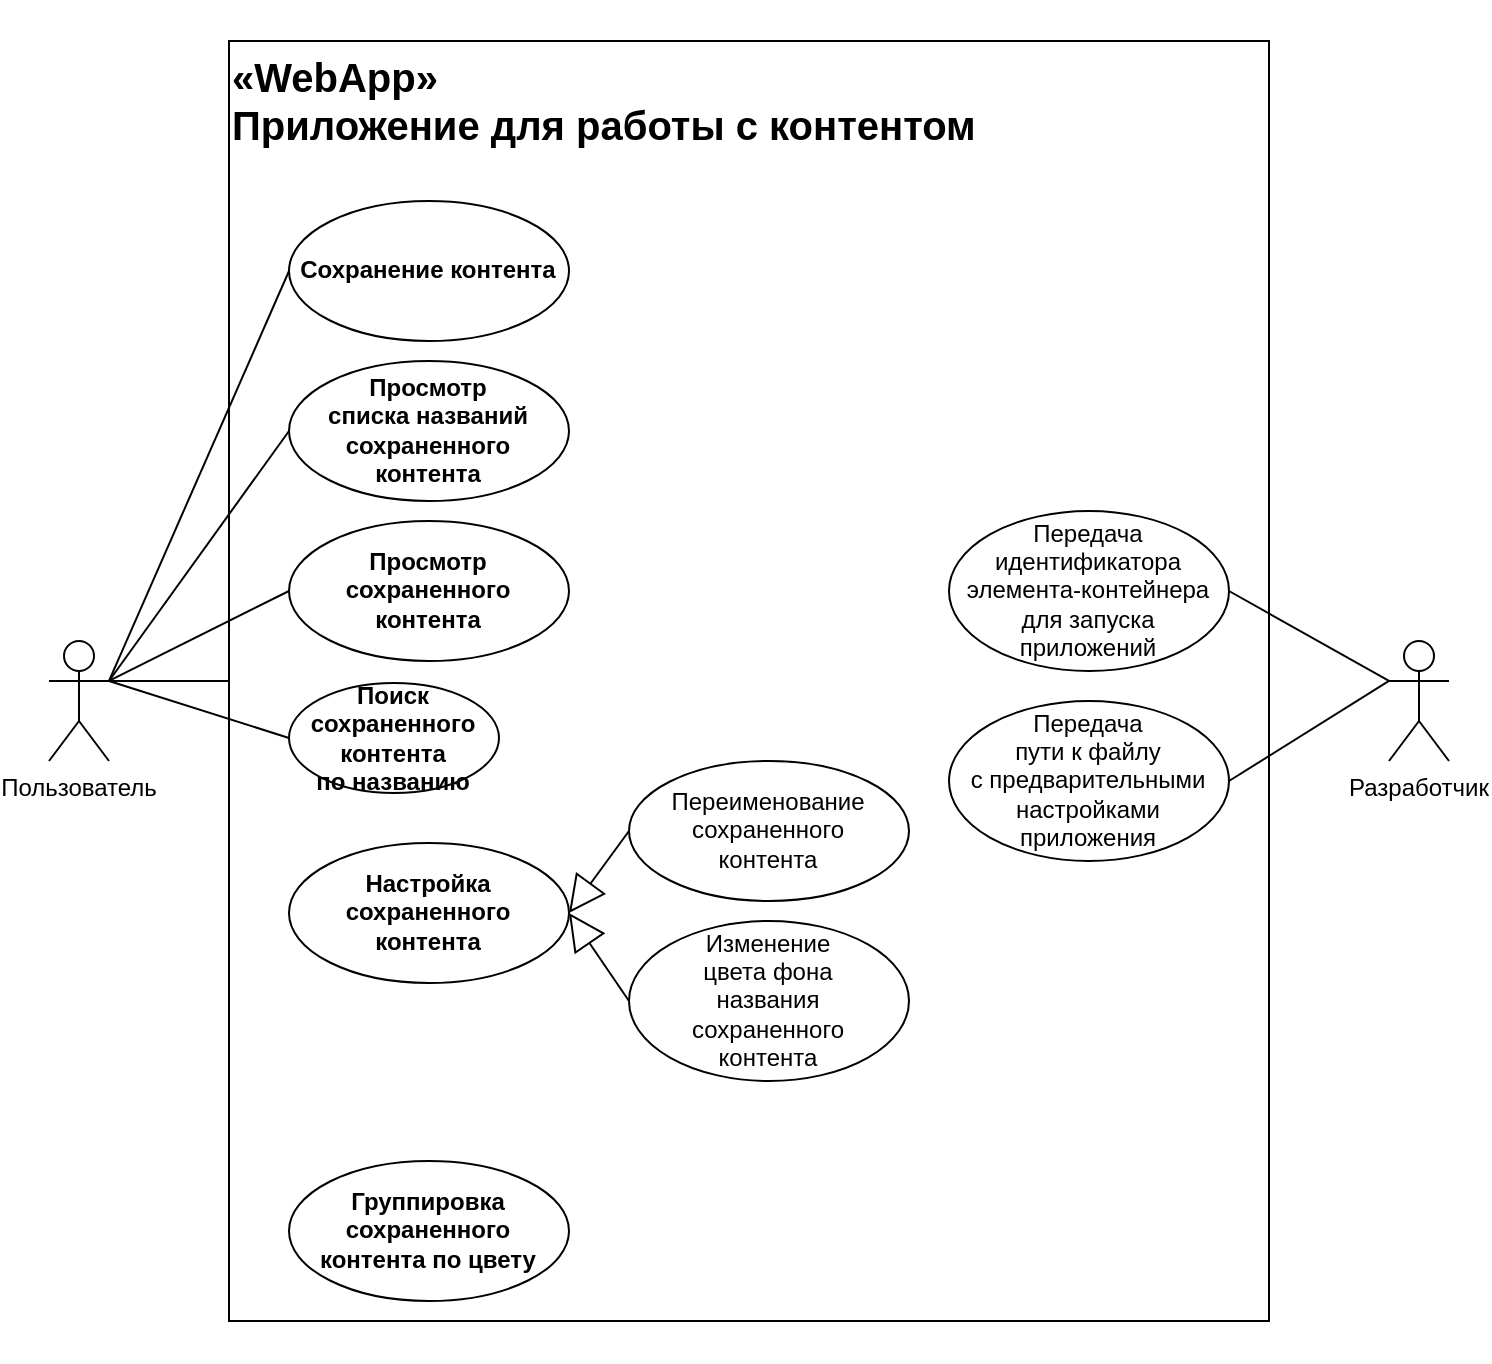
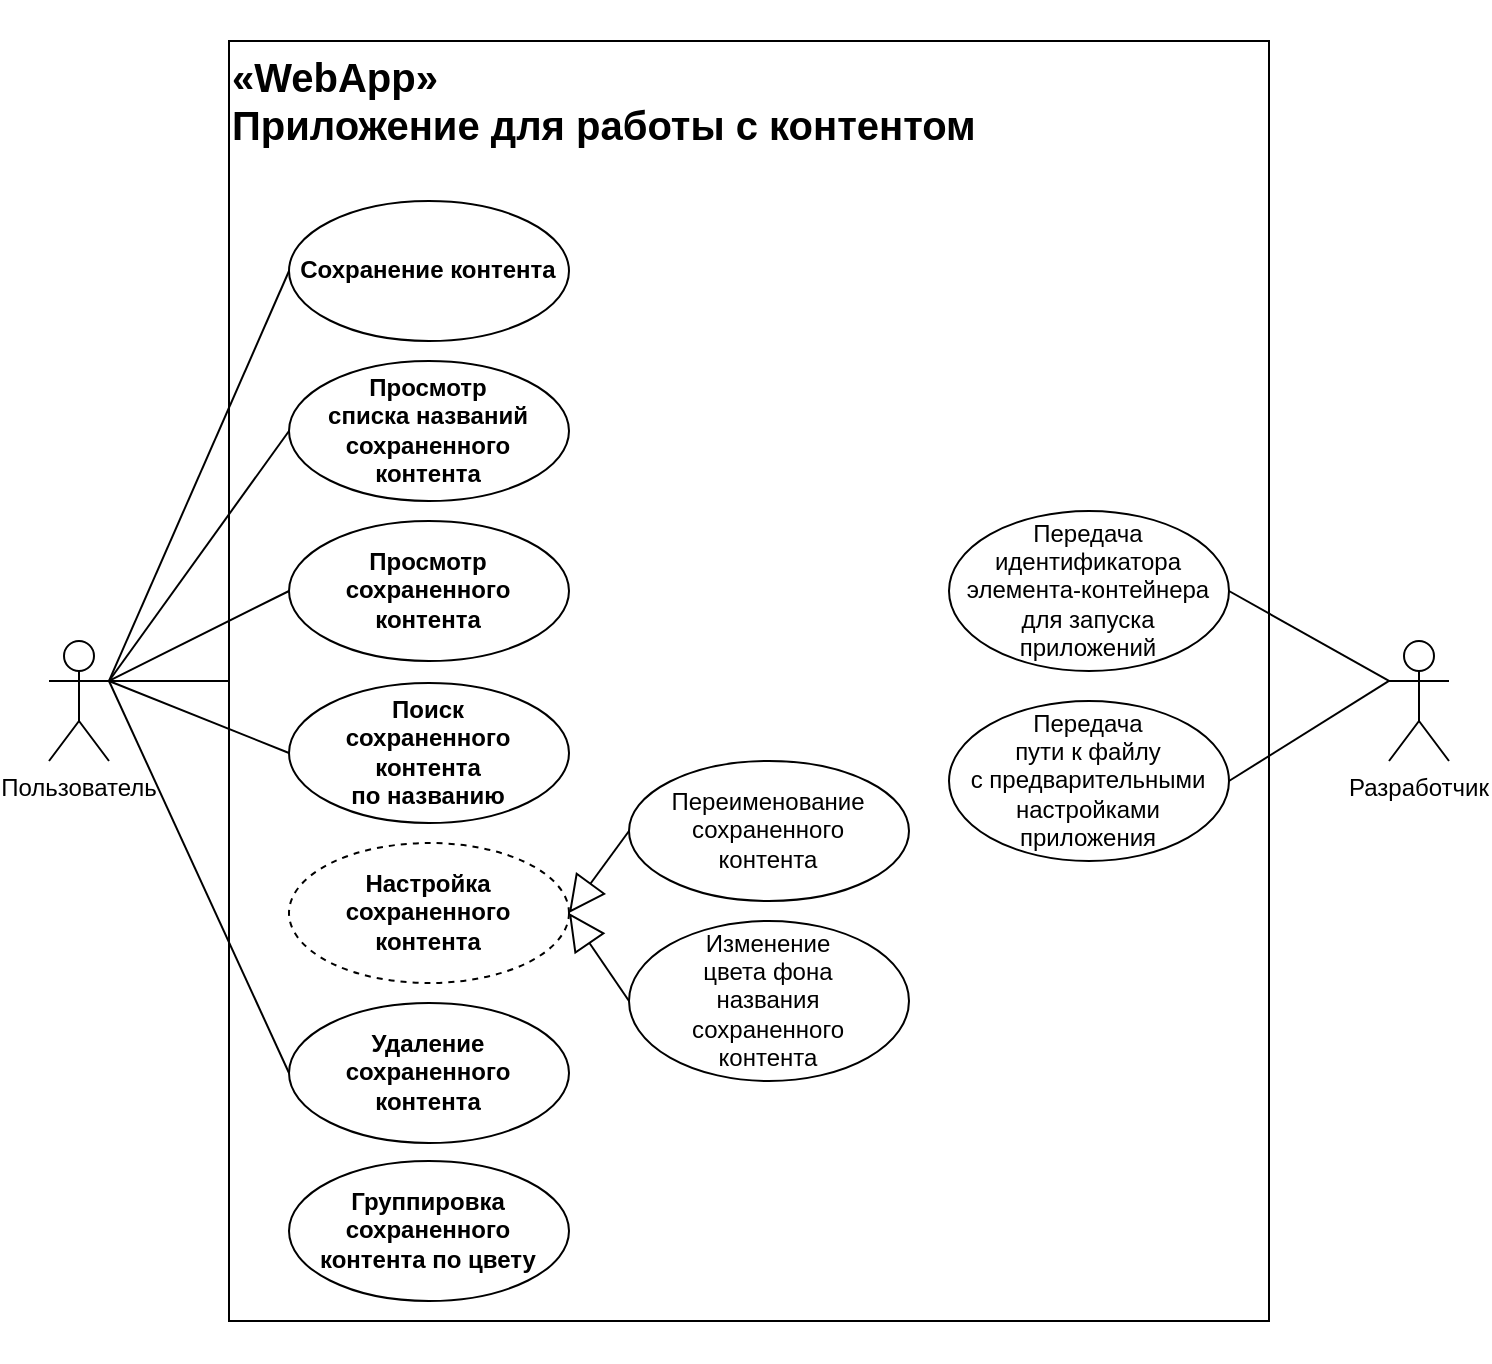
(394, 738) -> (429, 753)
none -> (200, 878)
(429, 913) -> (429, 913)
none -> (429, 1073)
